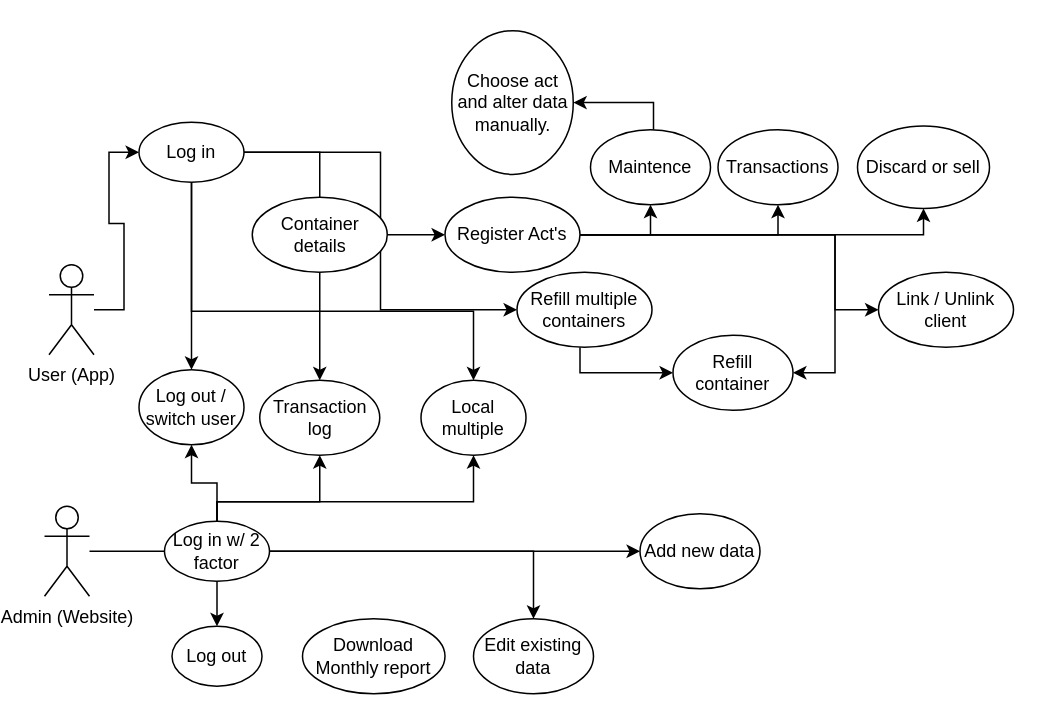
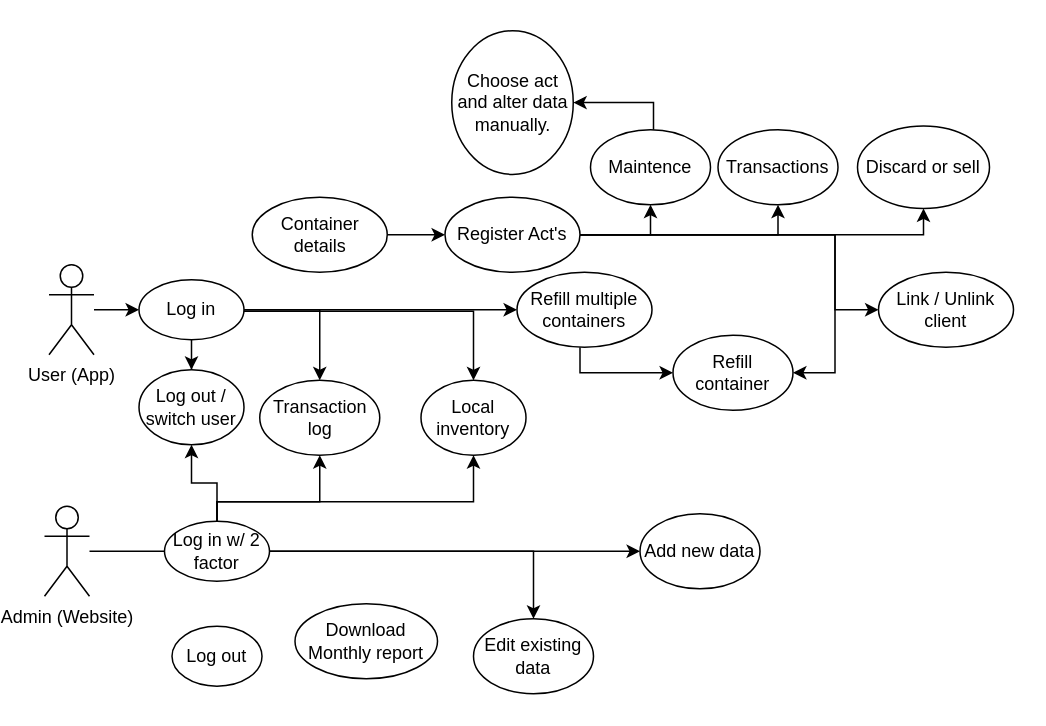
(191, 152) -> (191, 310)
(473, 418) -> (473, 418)
(217, 609) -> none
(374, 656) -> (366, 641)
